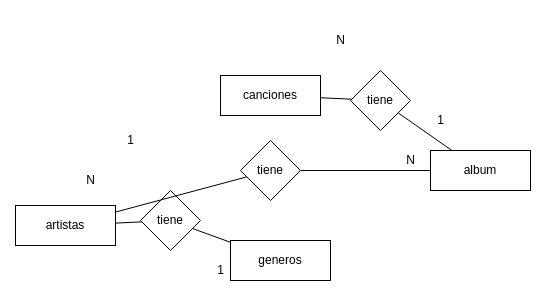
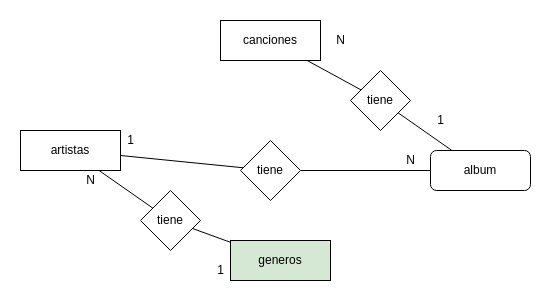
(271, 96) -> (271, 41)
(481, 171) -> (481, 171)
(66, 226) -> (71, 151)
(281, 261) -> (281, 261)
